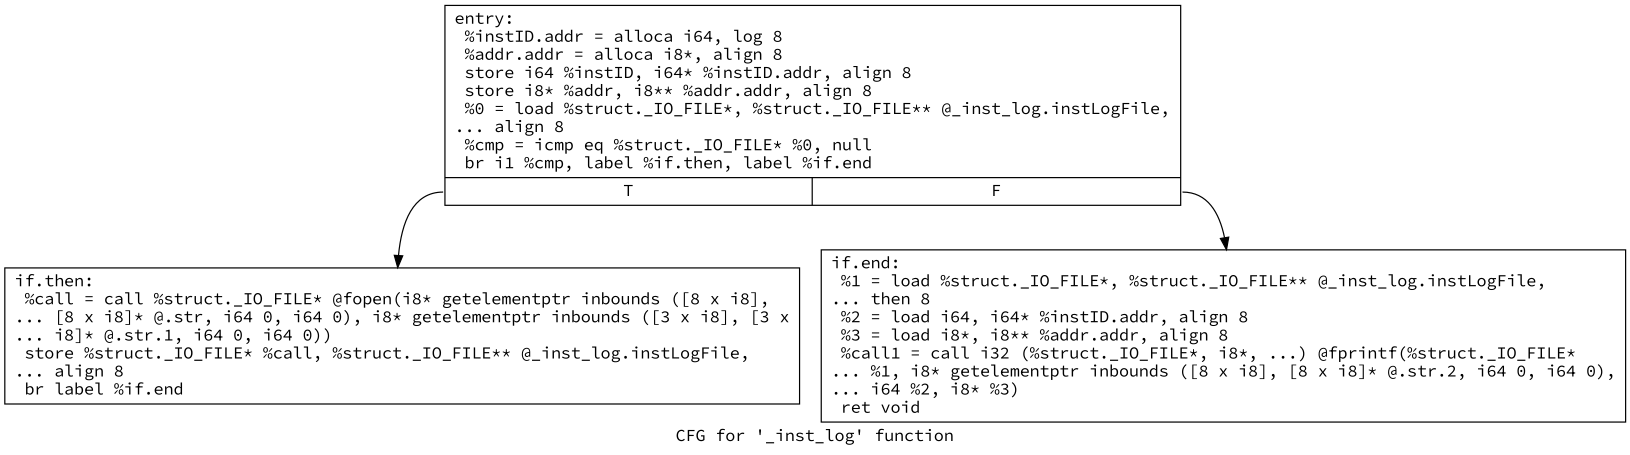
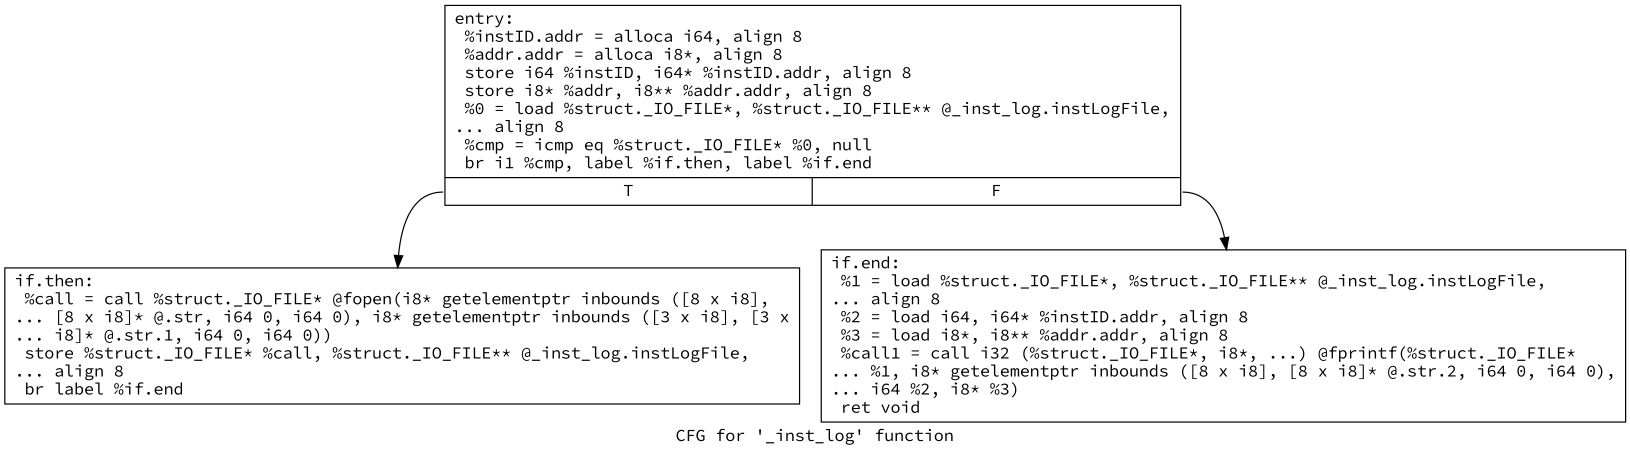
(619, 37) -> (629, 37)
(881, 299) -> (886, 299)
